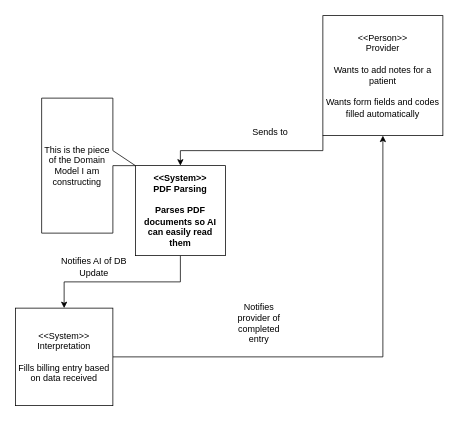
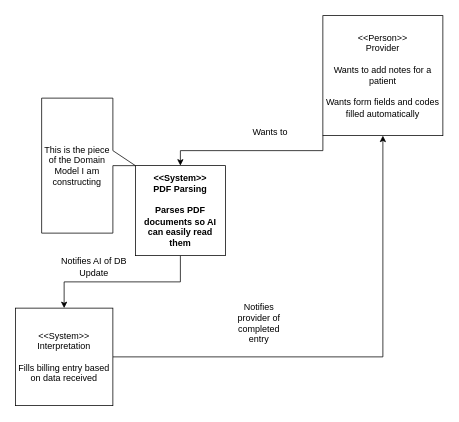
(270, 132) -> (270, 132)
